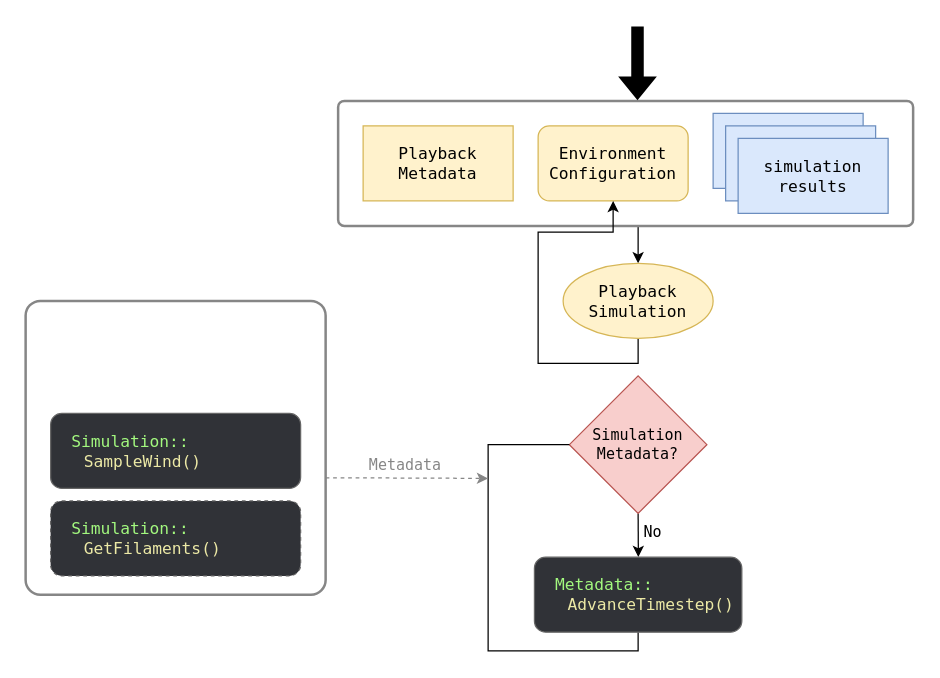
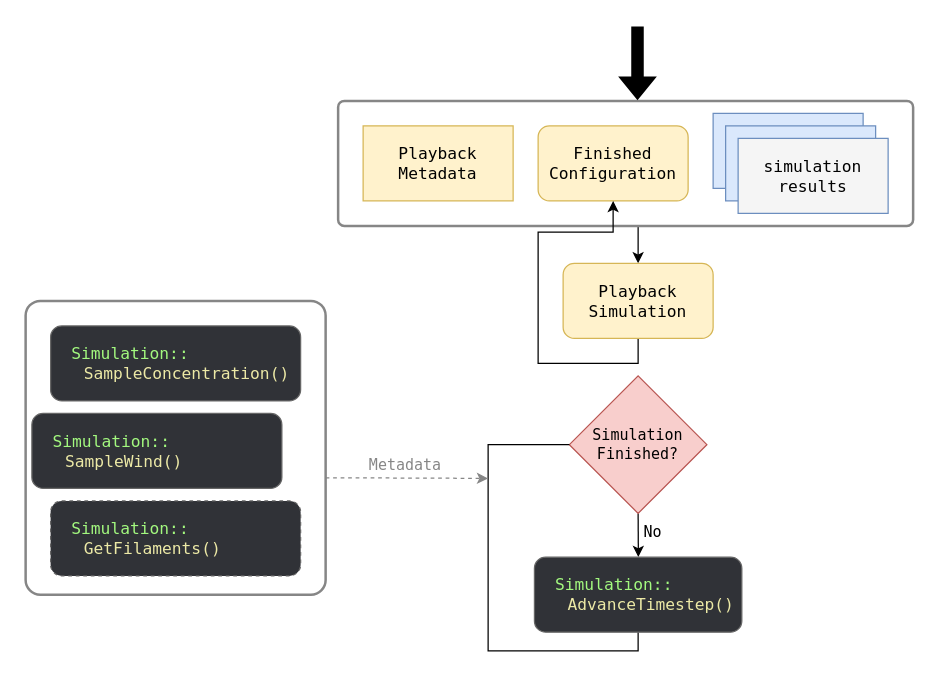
(613, 163) -> (613, 163)
(813, 176) -> (813, 176)
(638, 301) -> (638, 301)
none -> (176, 363)
(638, 444) -> (638, 444)
(176, 451) -> (157, 451)
(606, 594) -> (606, 594)
